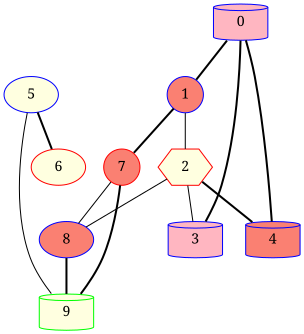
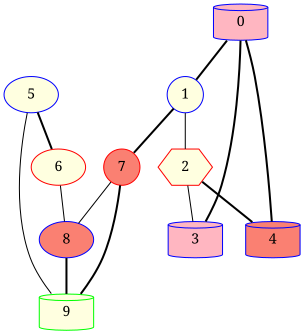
(185, 95) -> (185, 95)
(127, 203) -> (62, 204)
